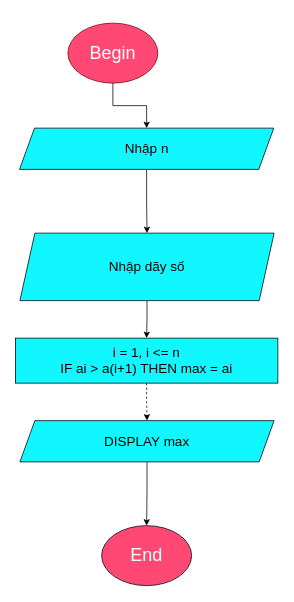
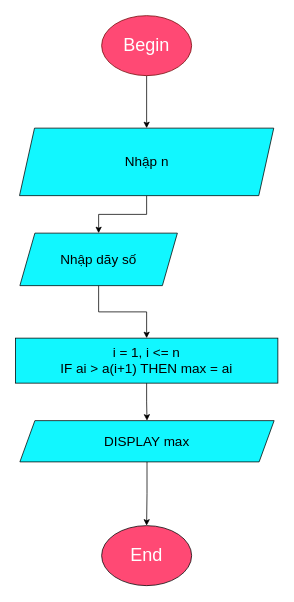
(113, 53) -> (147, 45)
(147, 149) -> (147, 162)
(147, 267) -> (99, 259)
(147, 399) -> (147, 399)
